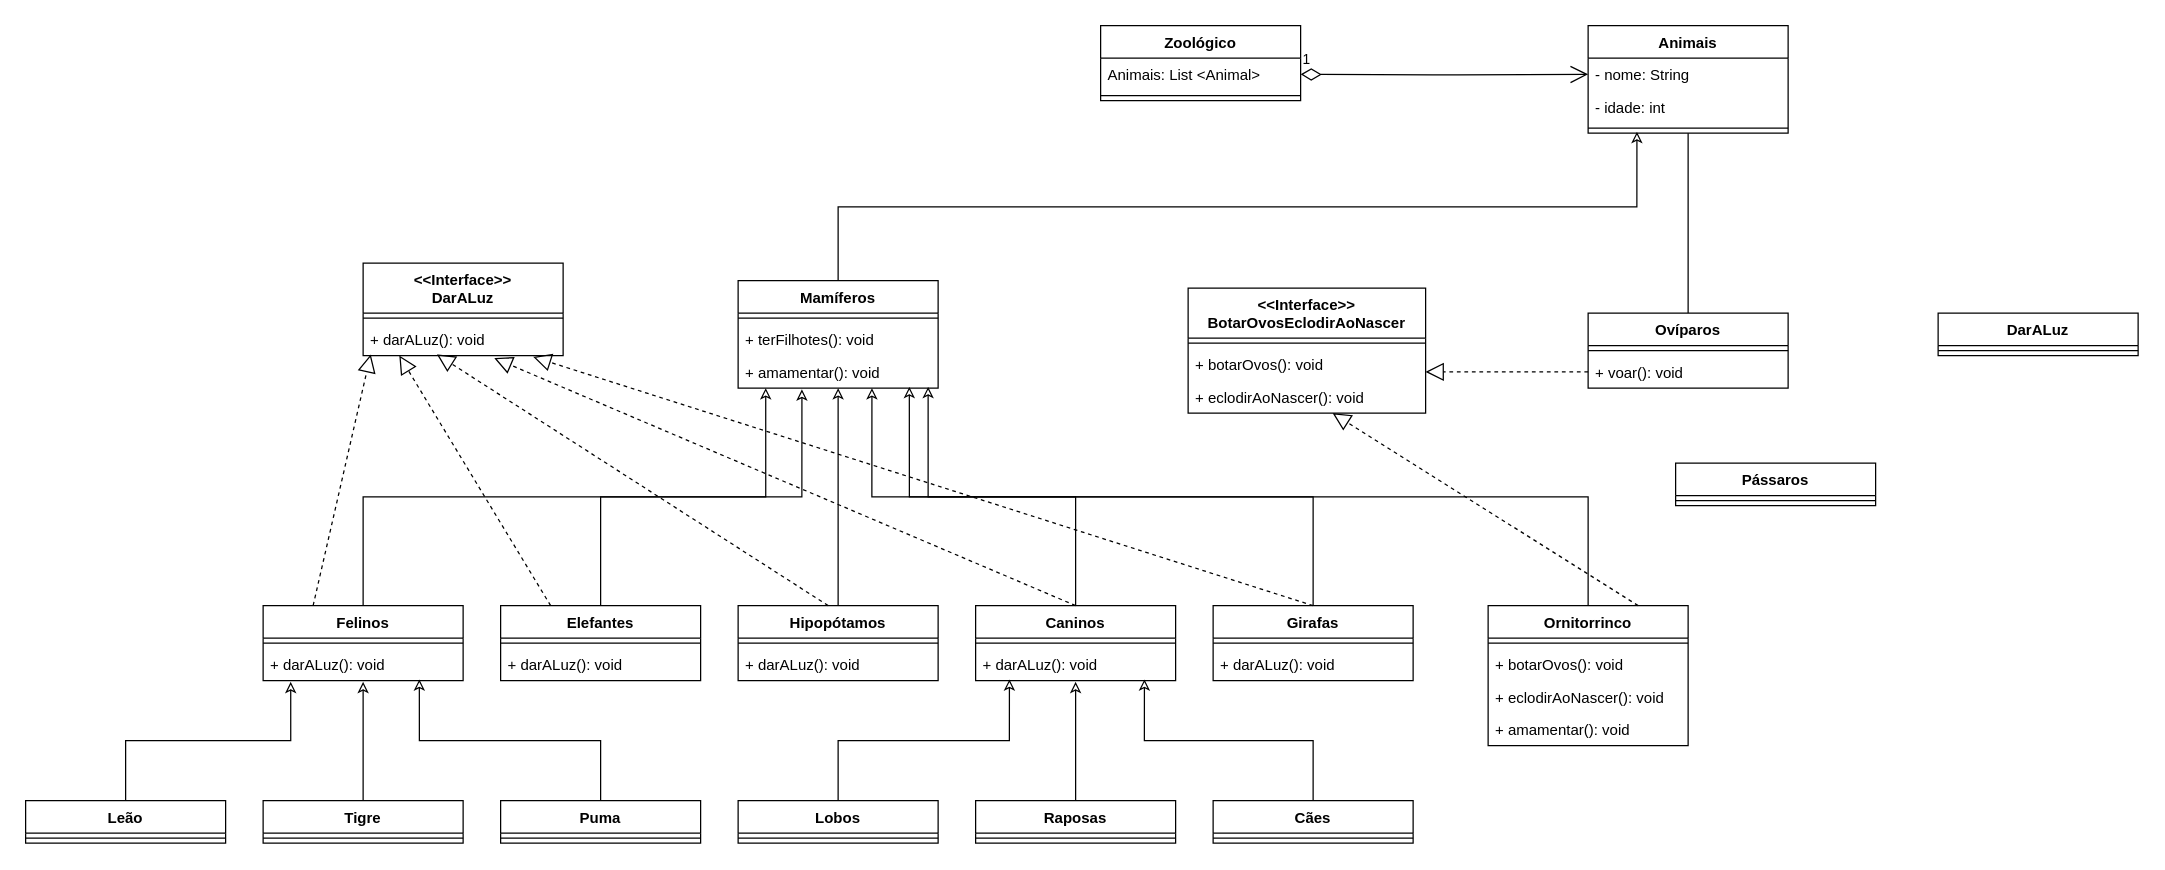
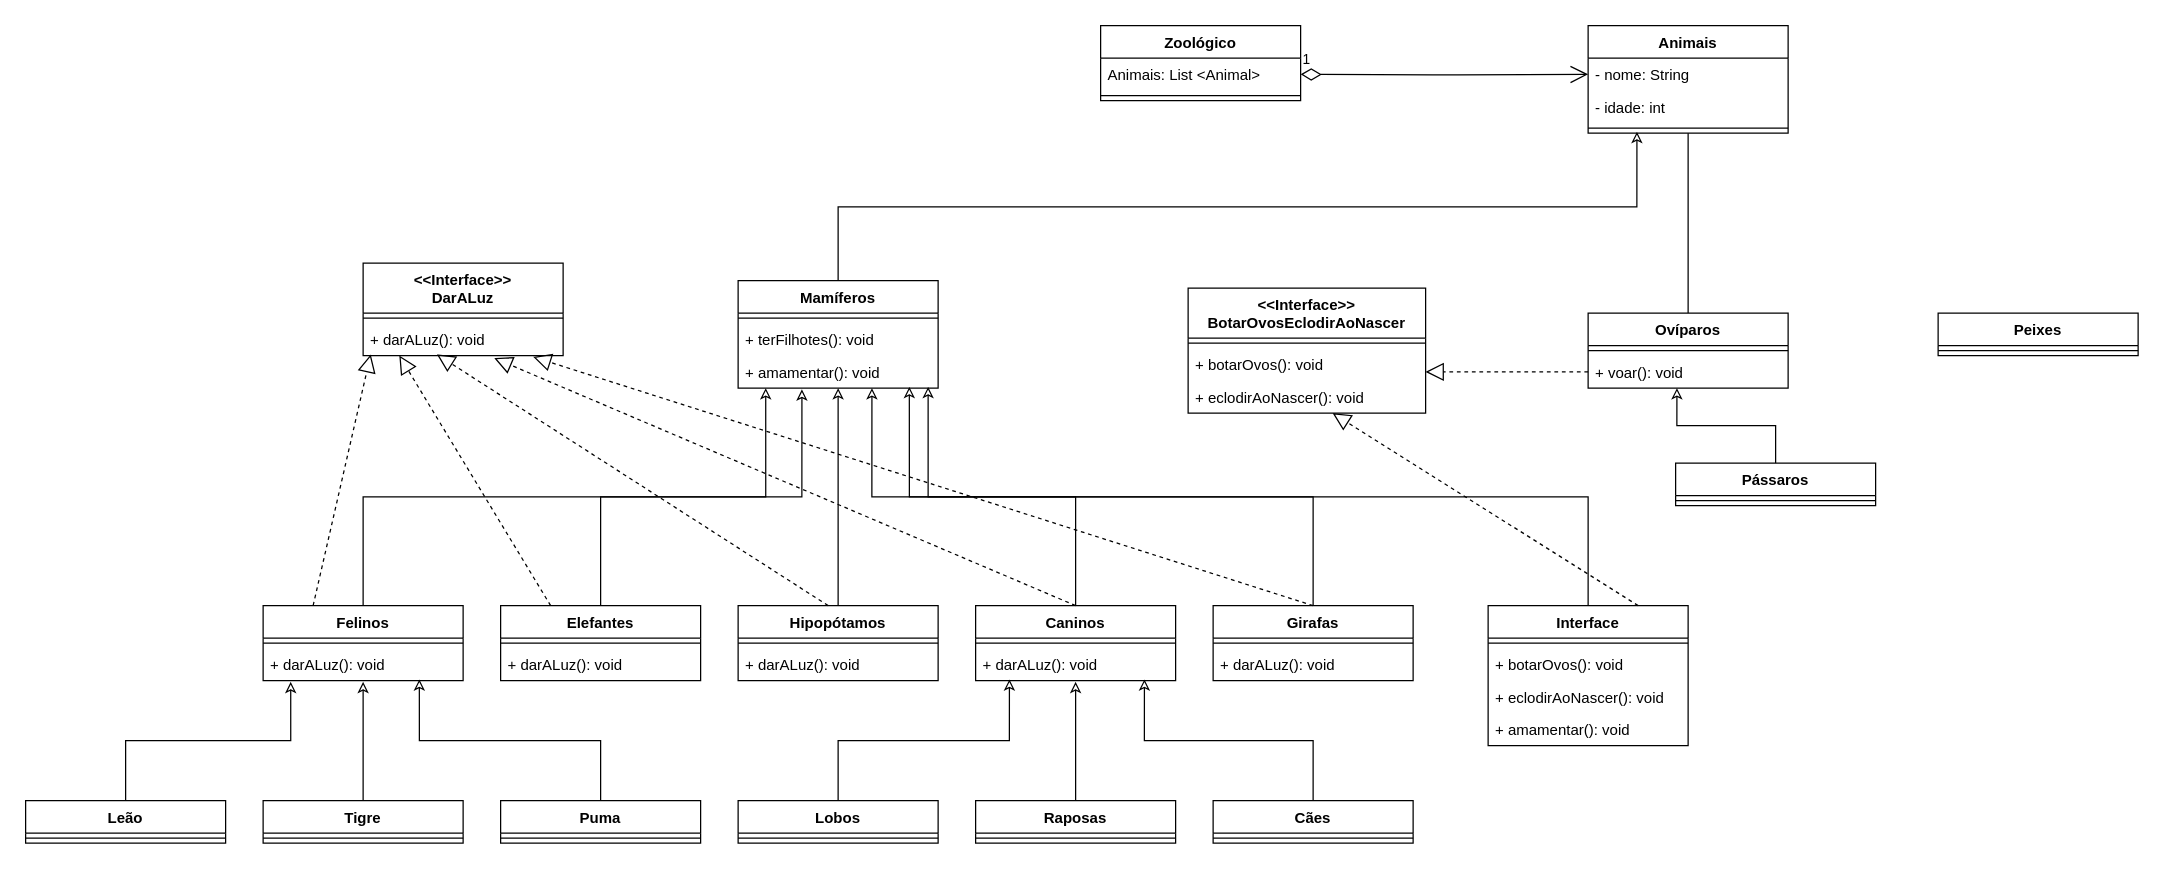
(2038, 330) -> (2038, 330)
none -> (1730, 426)
(1588, 623) -> (1588, 623)
